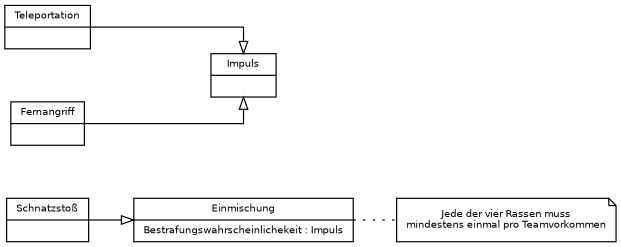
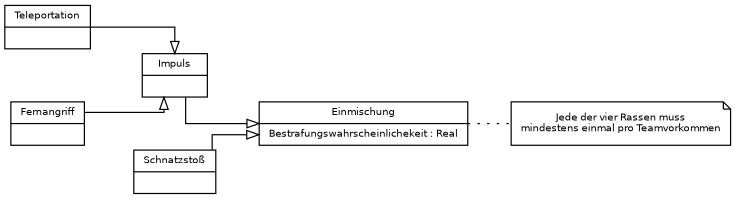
none -> (203, 124)
(244, 230) -> (363, 134)
